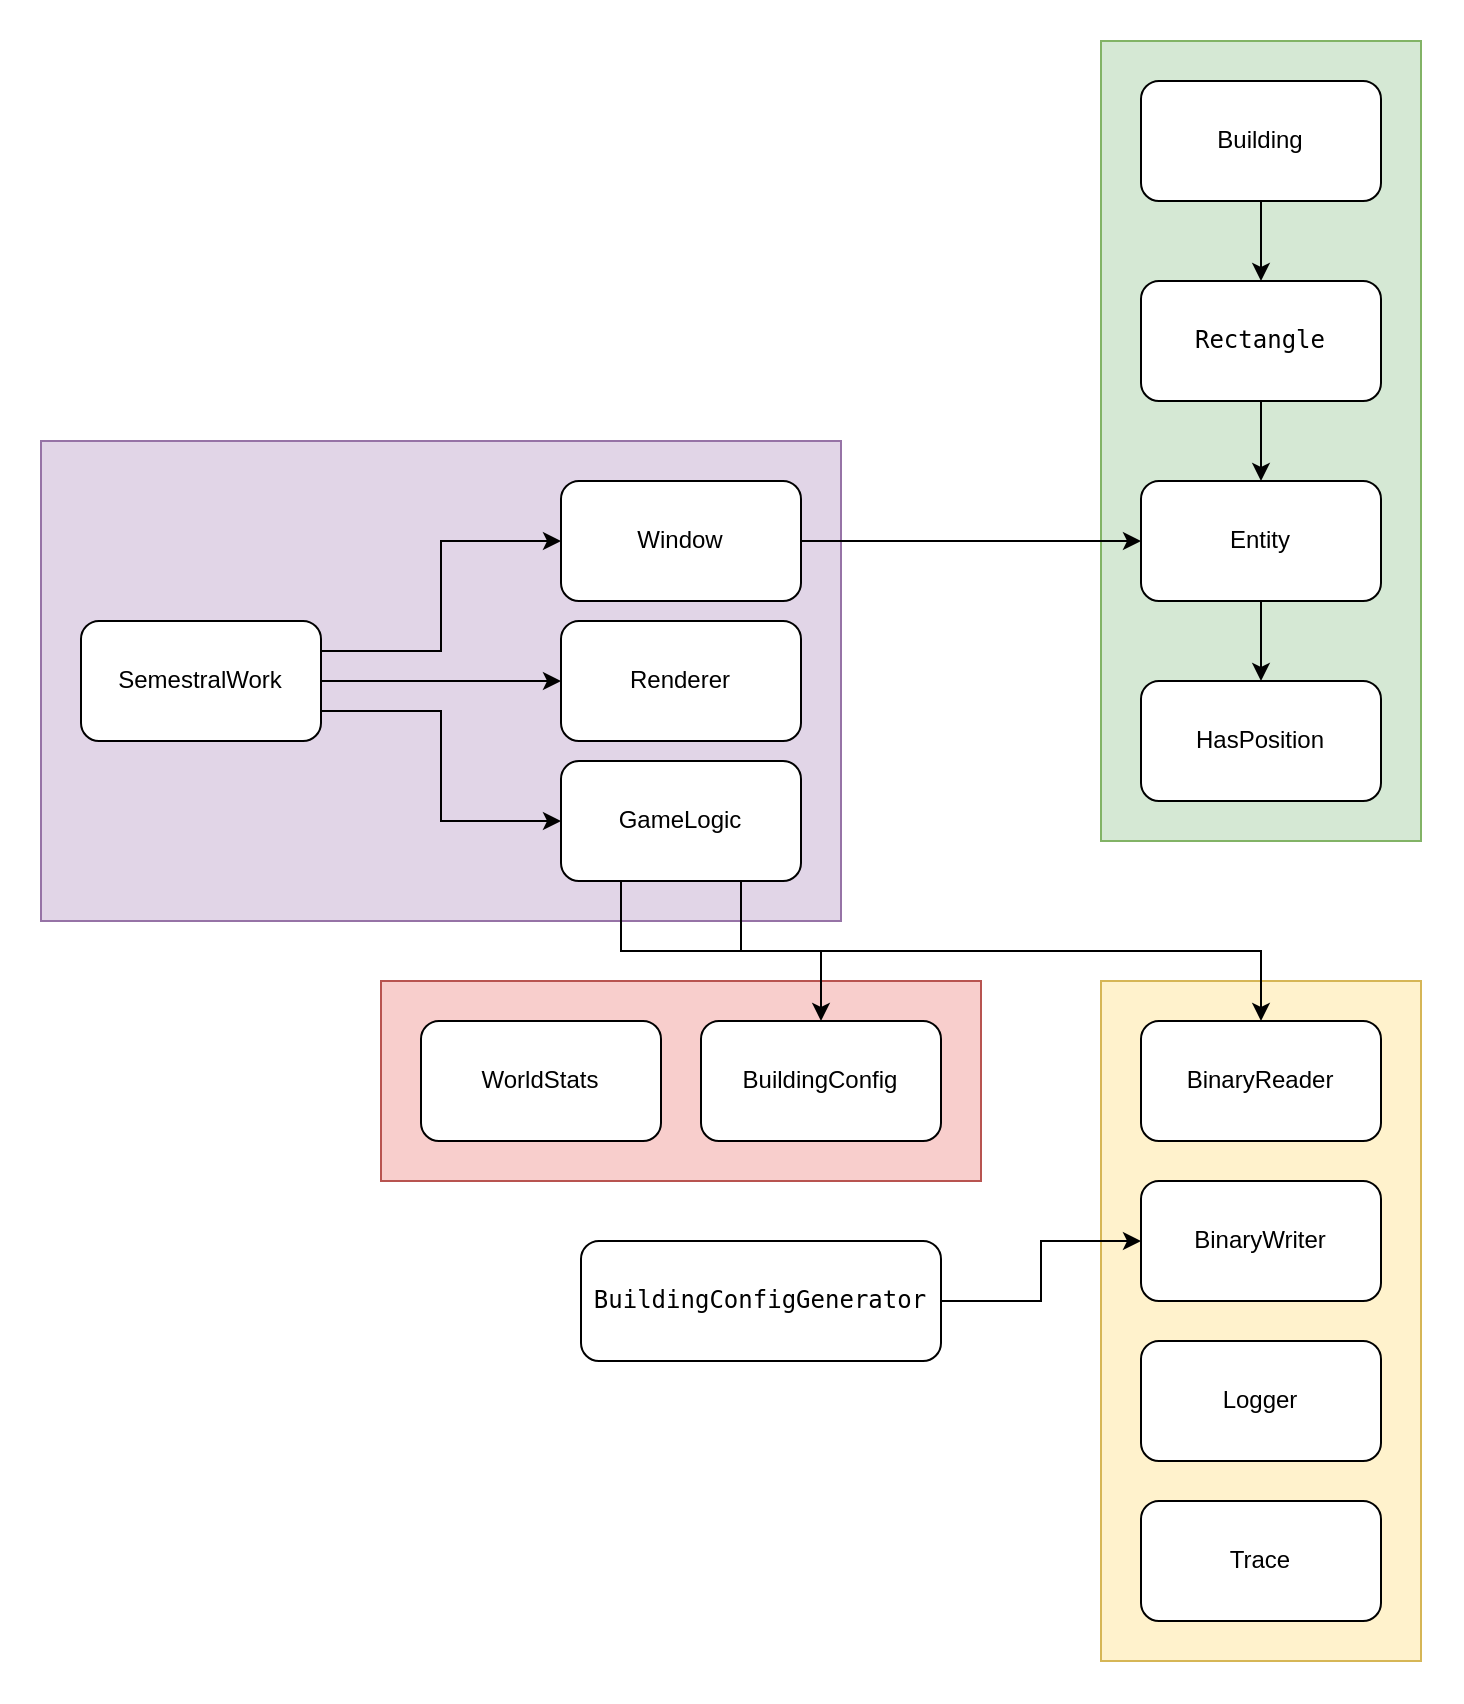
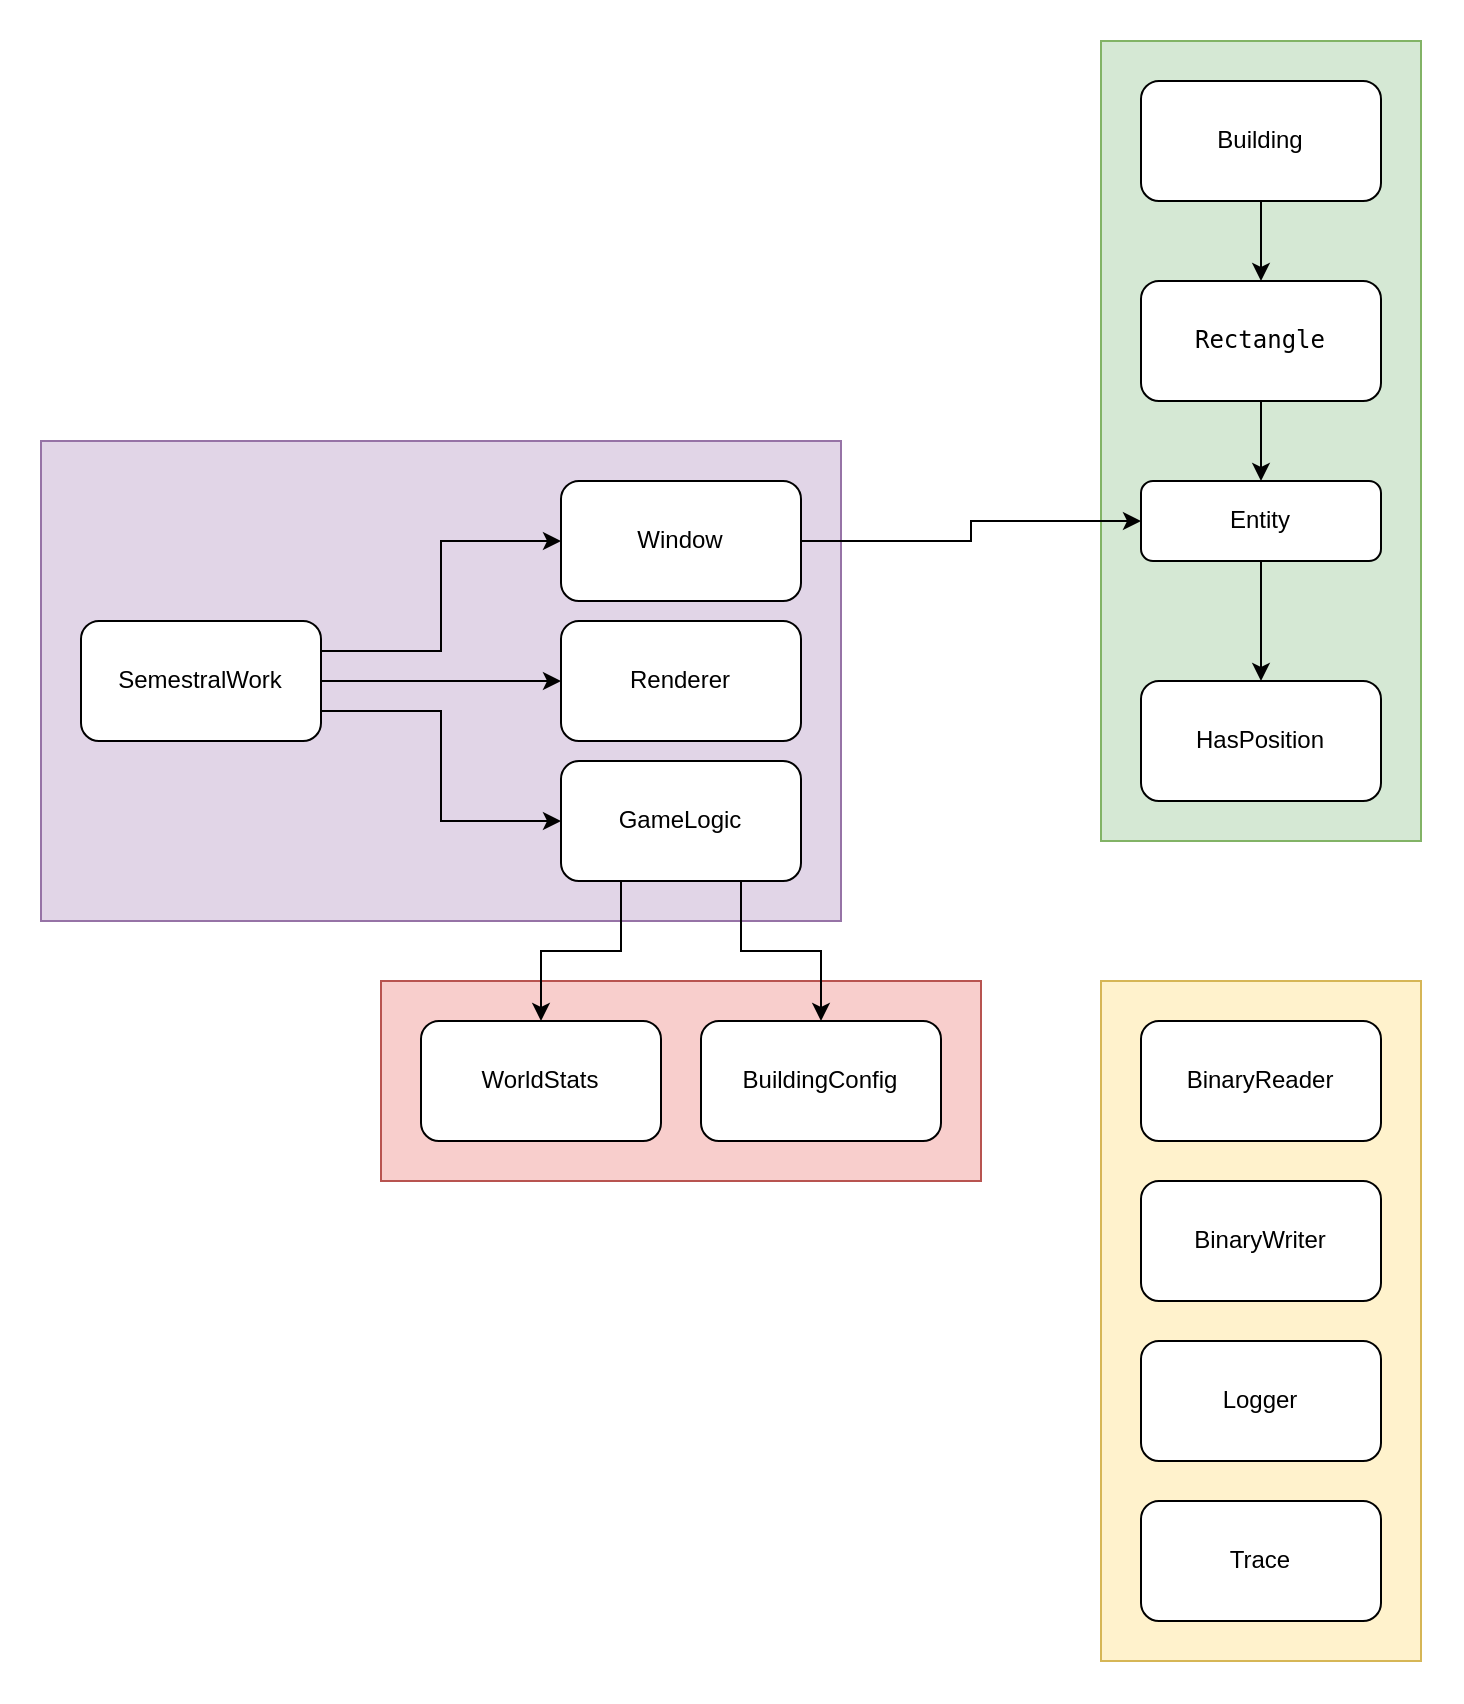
(1261, 541) -> (1261, 521)
(1071, 951) -> (554, 951)
(1041, 1278) -> none
(761, 1301) -> none
